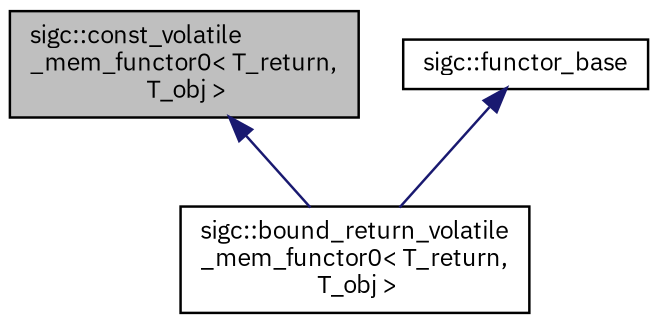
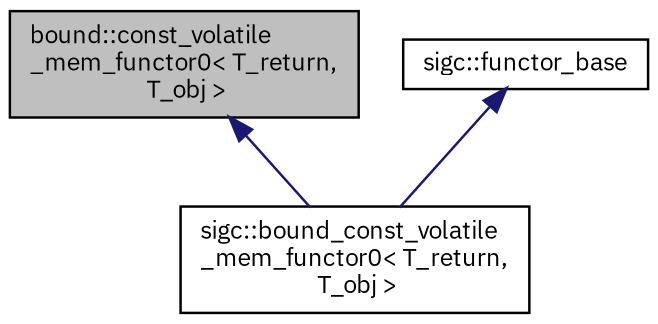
(184, 64) -> (184, 64)
(355, 260) -> (355, 260)
